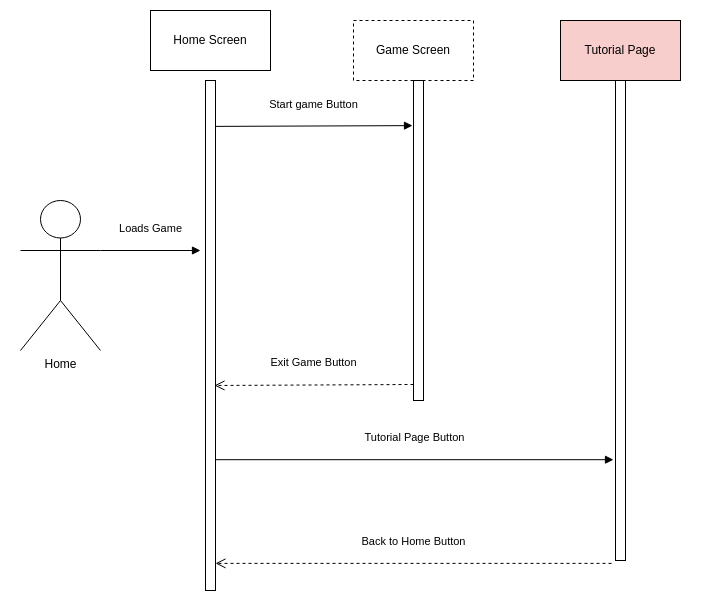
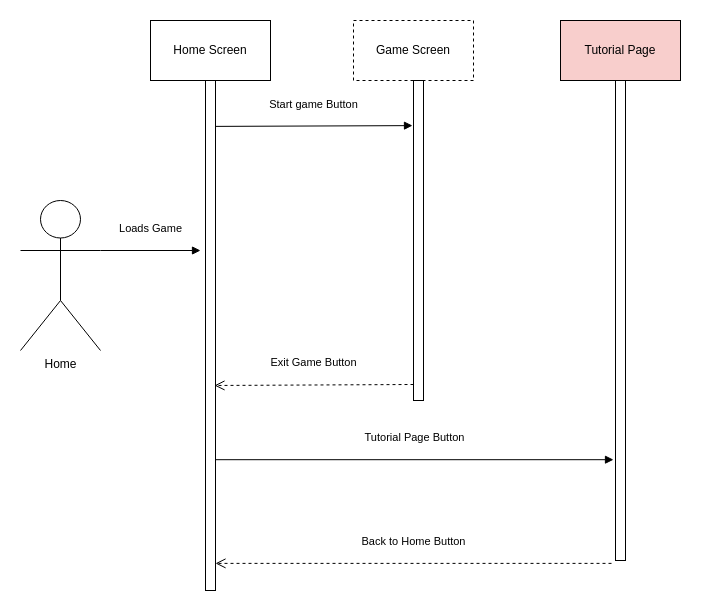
(211, 41) -> (211, 51)
